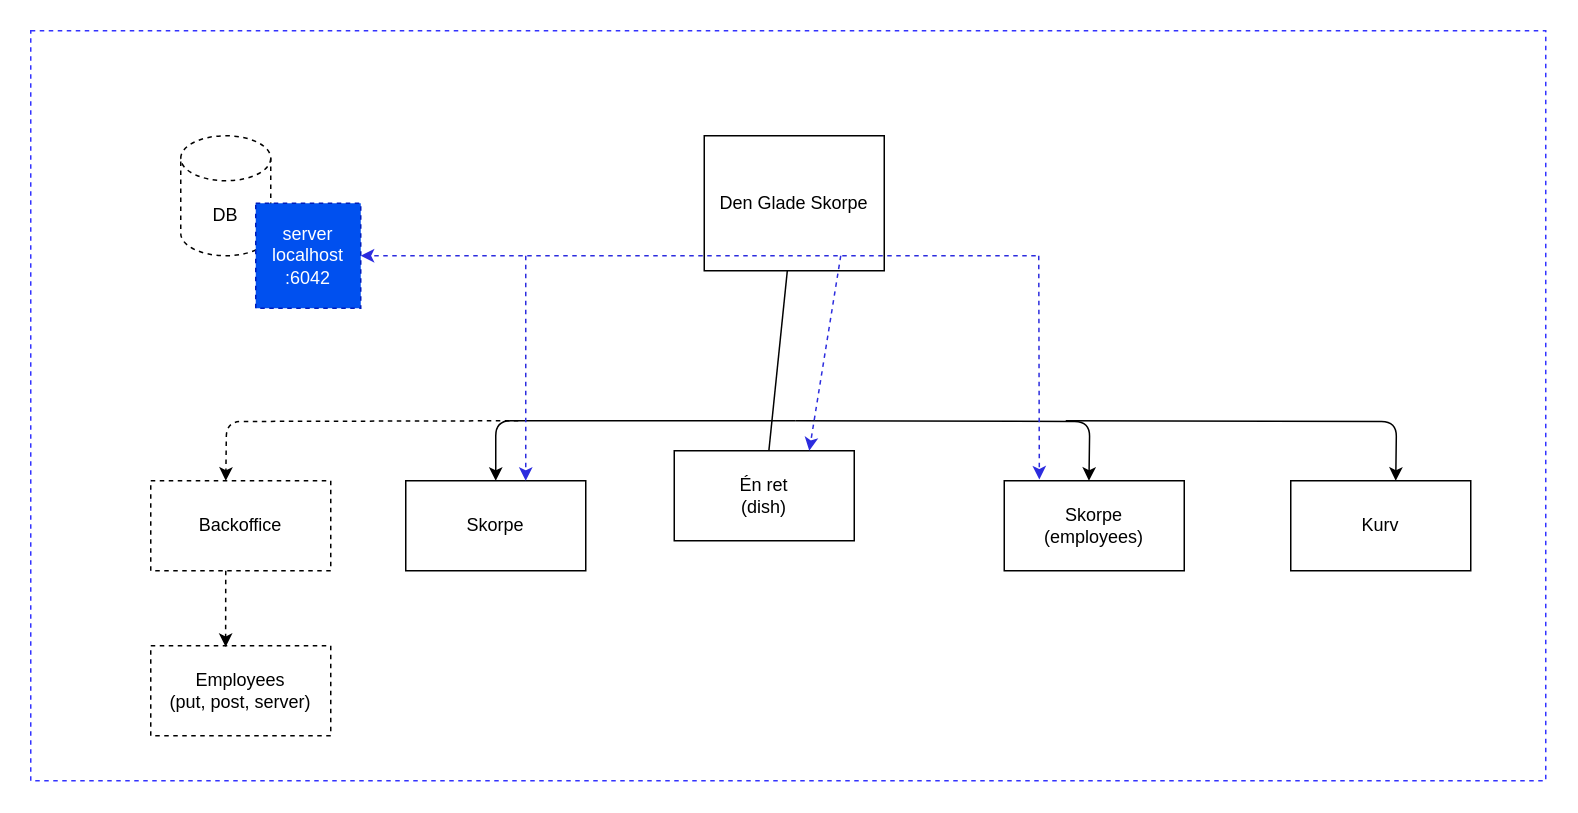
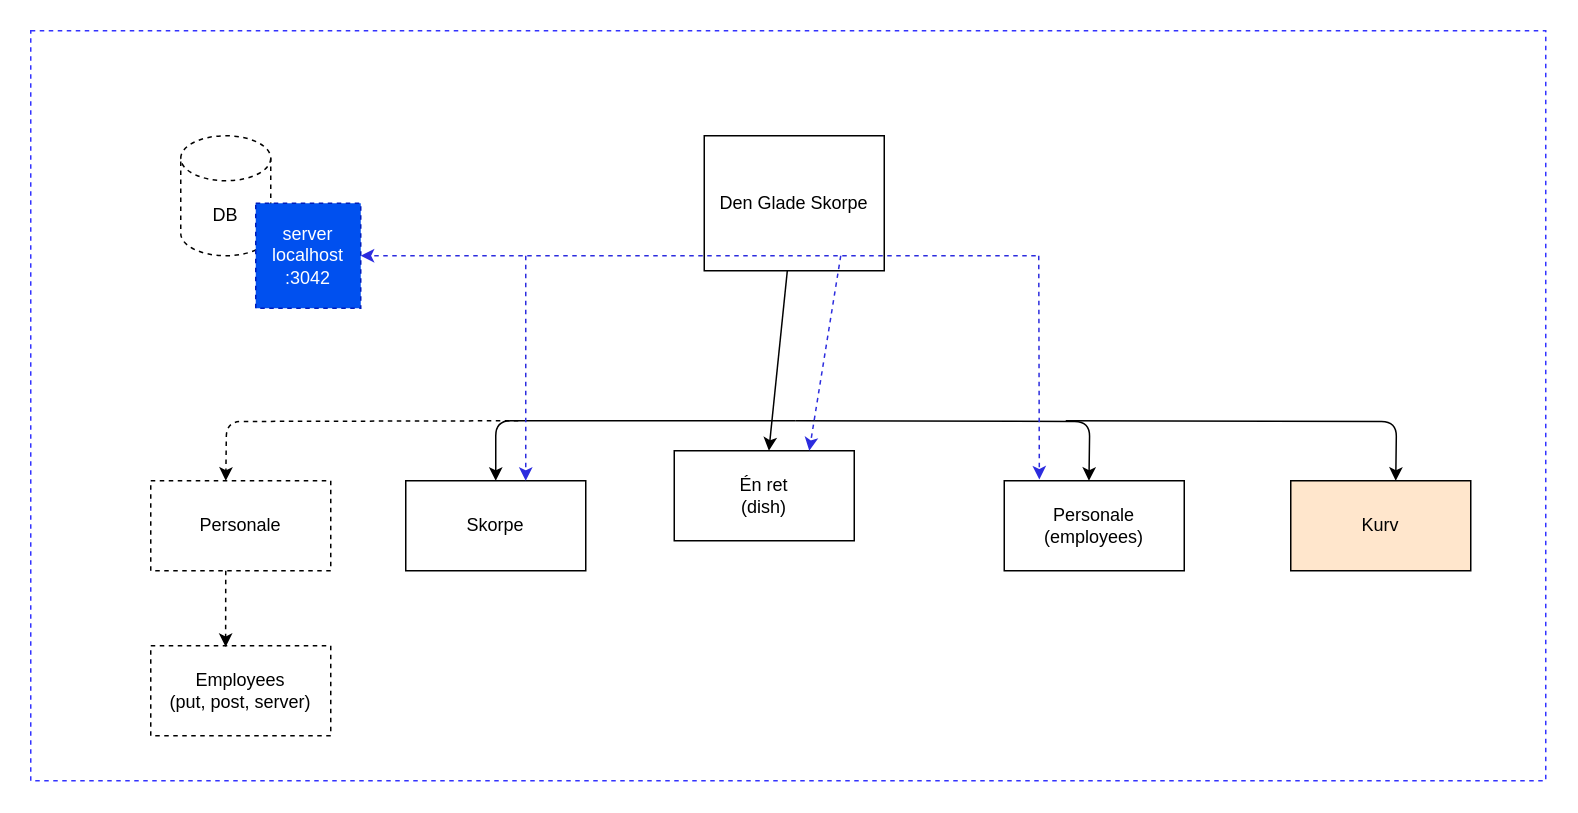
(308, 256) -> (308, 256)
(770, 443) -> (770, 439)
(241, 526) -> (241, 526)
(1094, 526) -> (1094, 526)
(1381, 526) -> (1381, 526)
